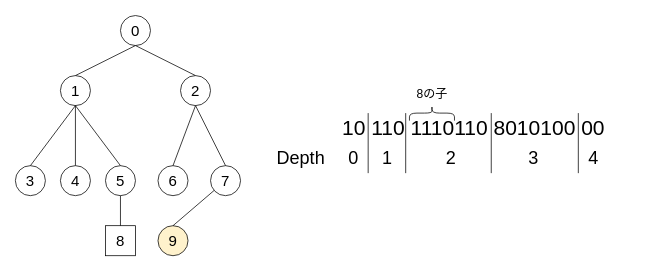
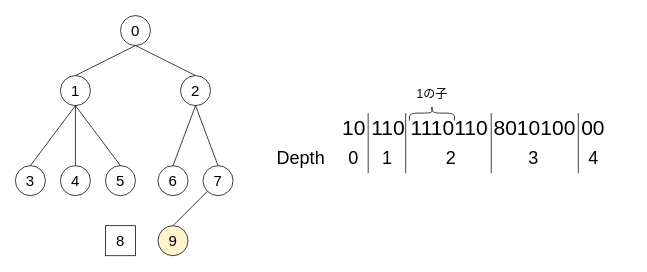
(432, 94) -> (432, 94)
(225, 180) -> (218, 180)
(120, 210) -> none
